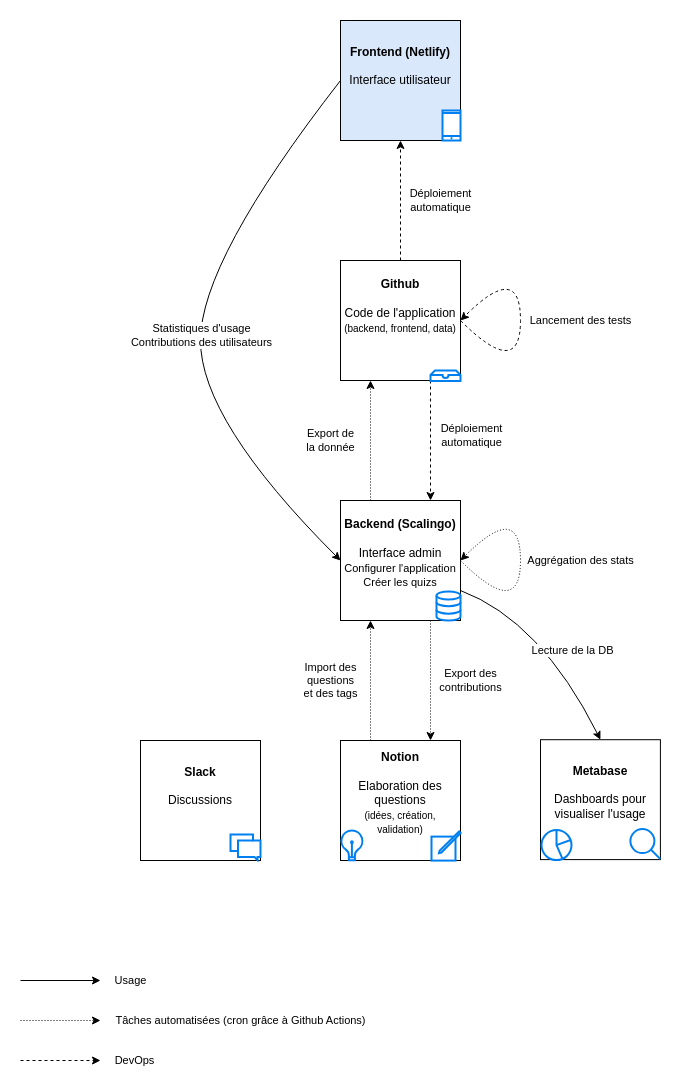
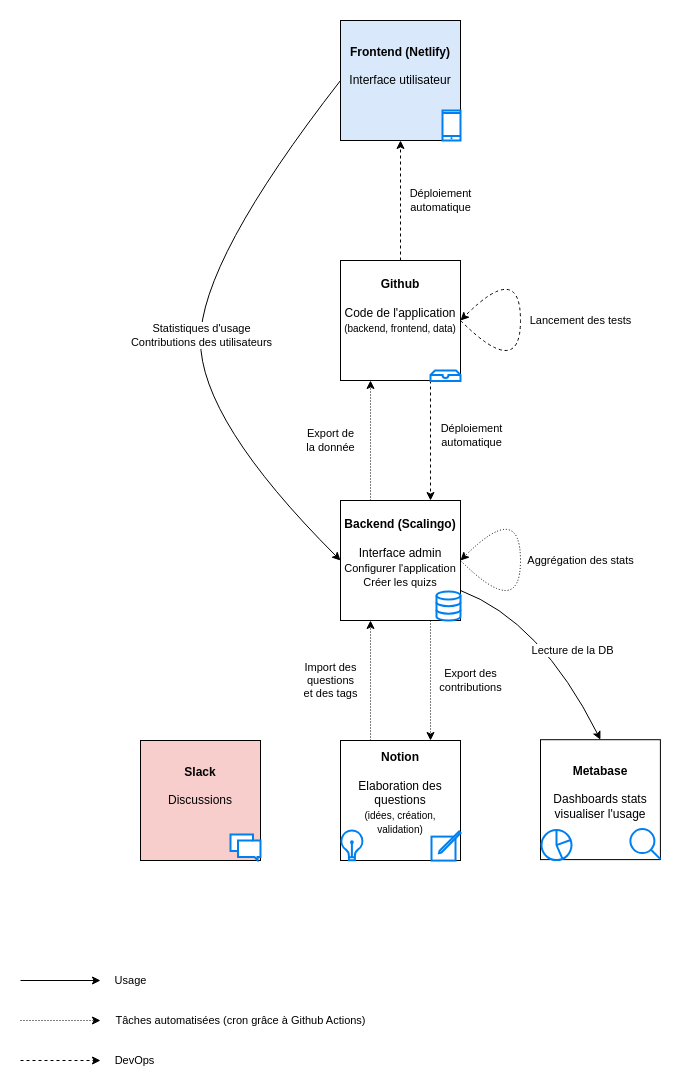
(601, 800) -> (601, 800)
(201, 801) -> (201, 801)
